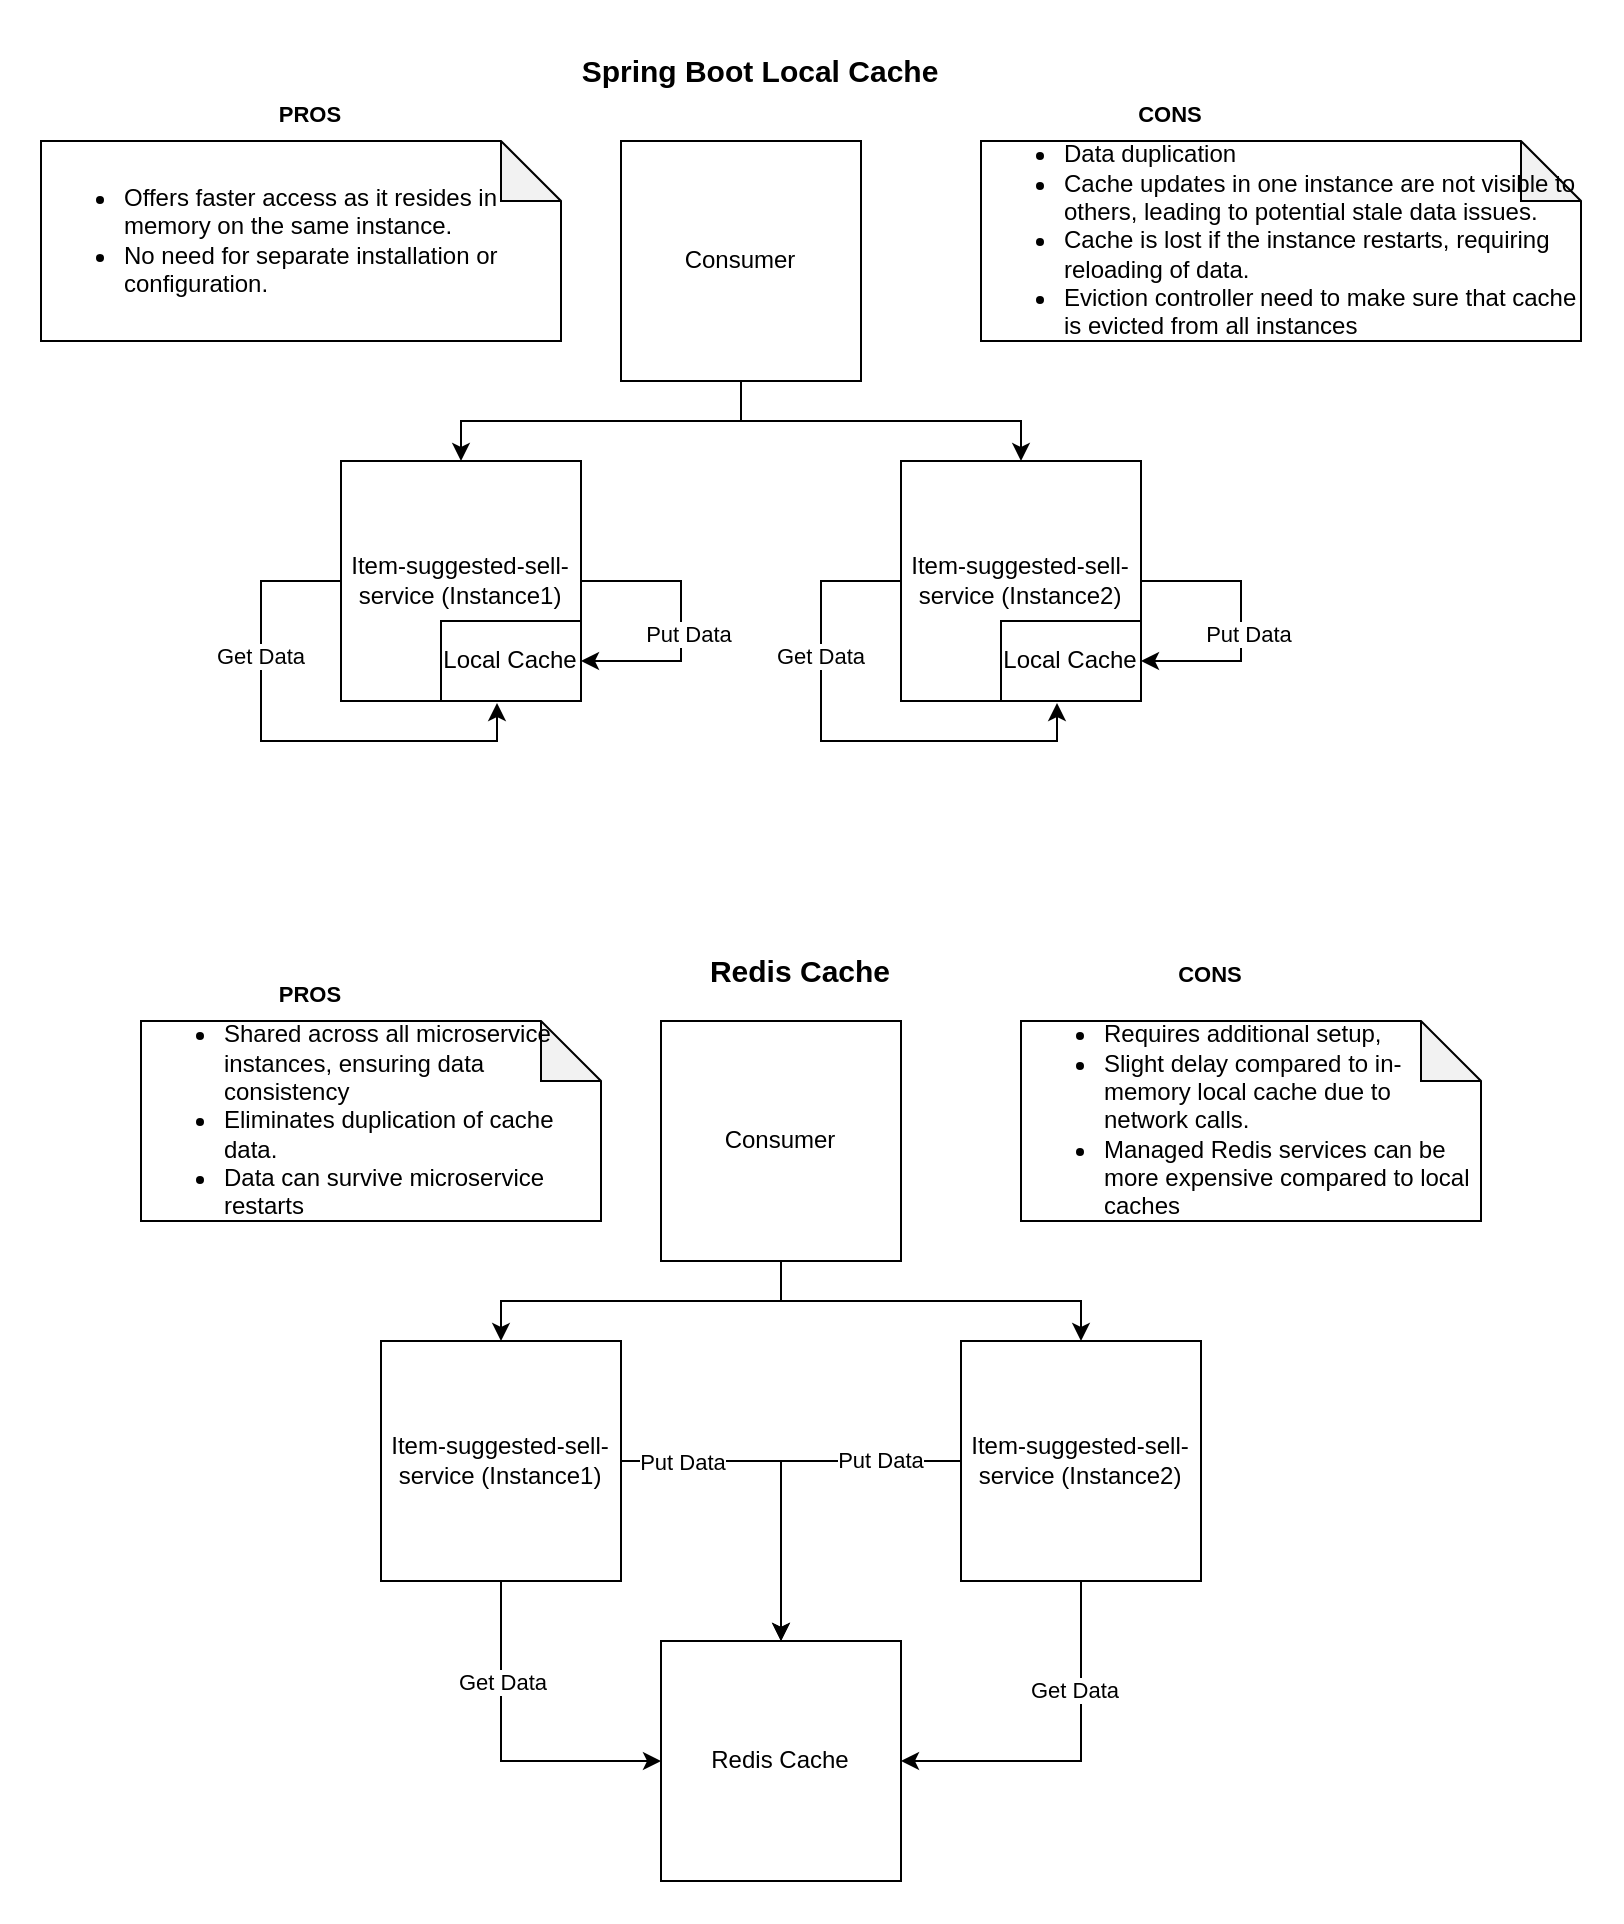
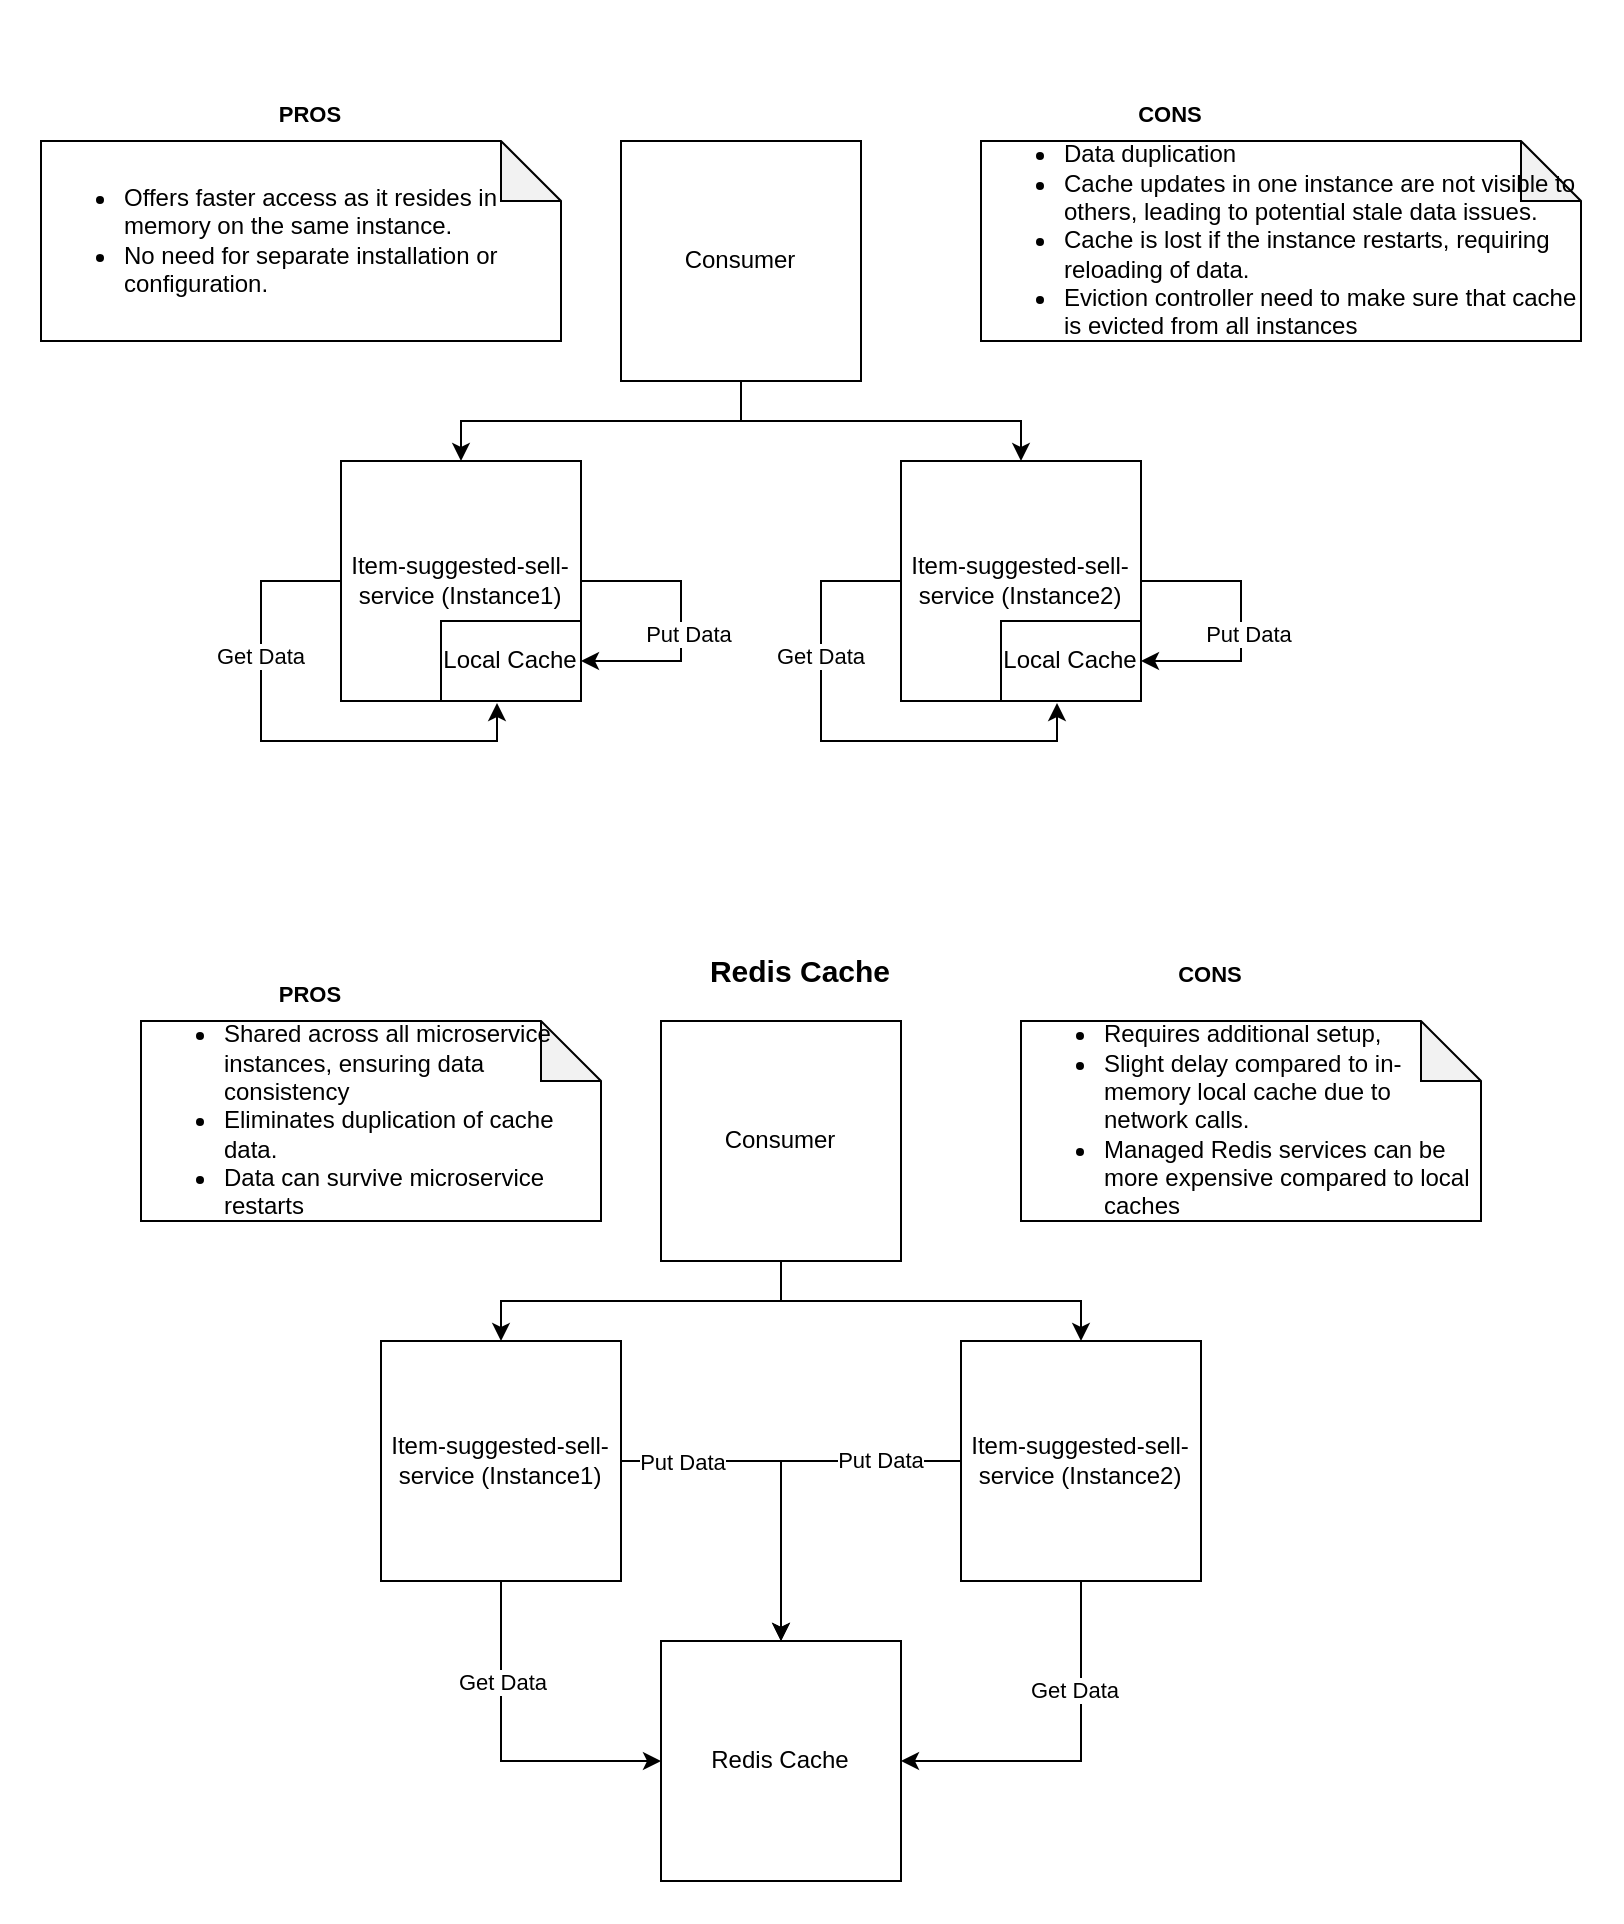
(761, 71) -> none
